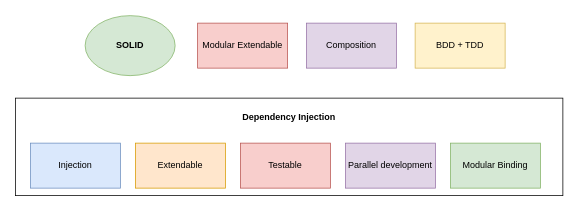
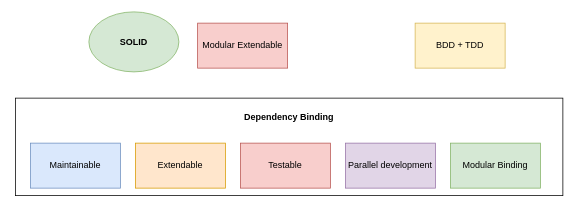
(130, 45) -> (134, 42)
(351, 45) -> none
(289, 117) -> (289, 117)
(75, 165) -> (75, 165)
